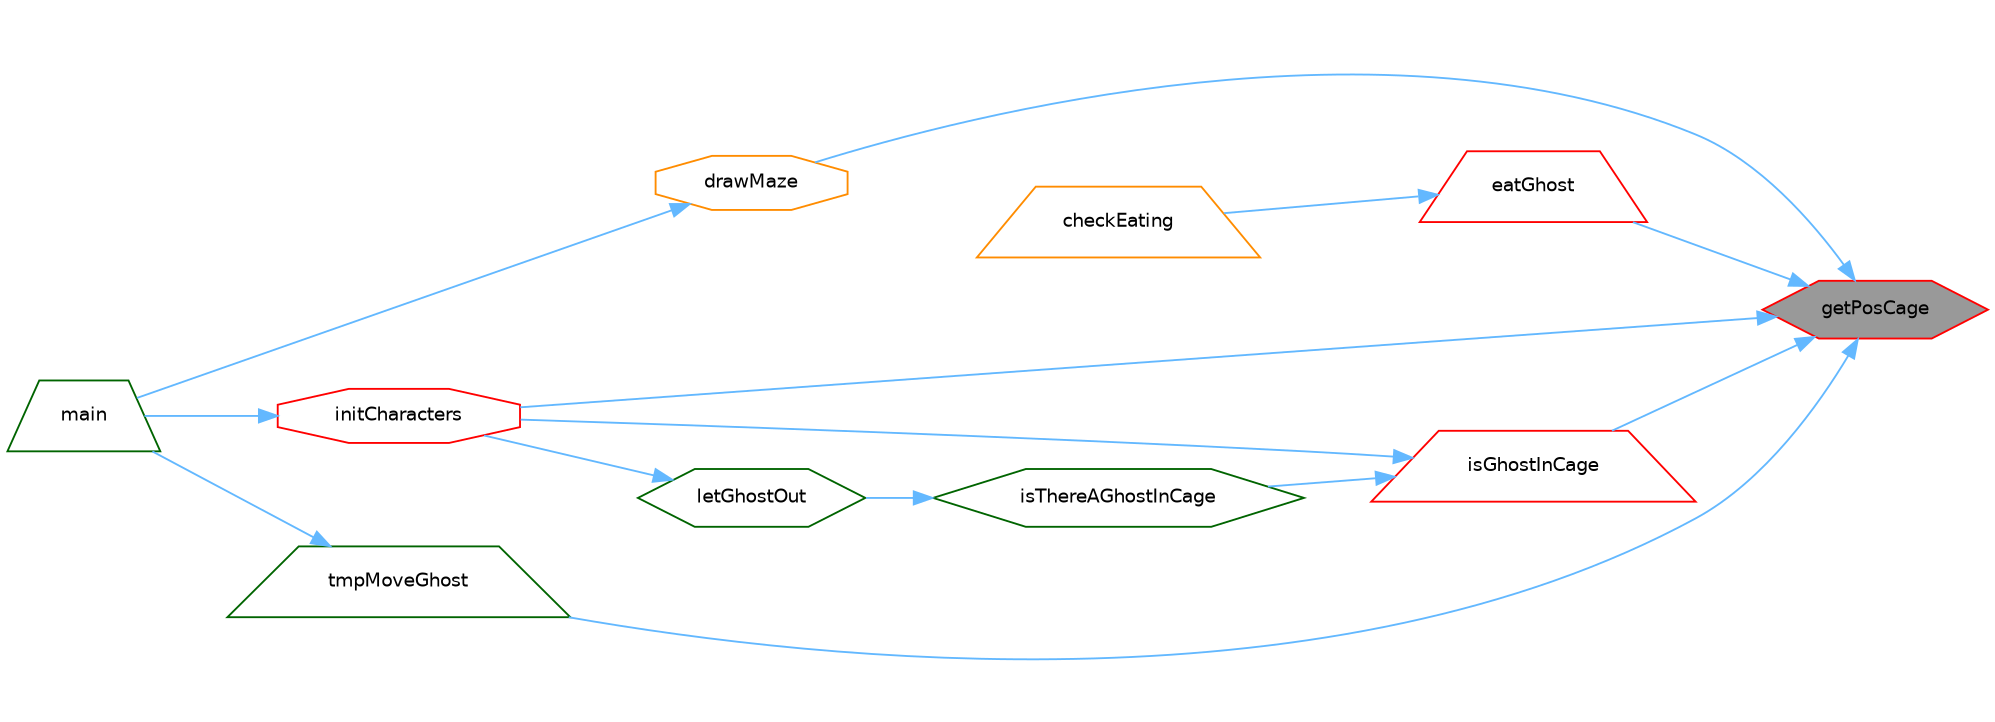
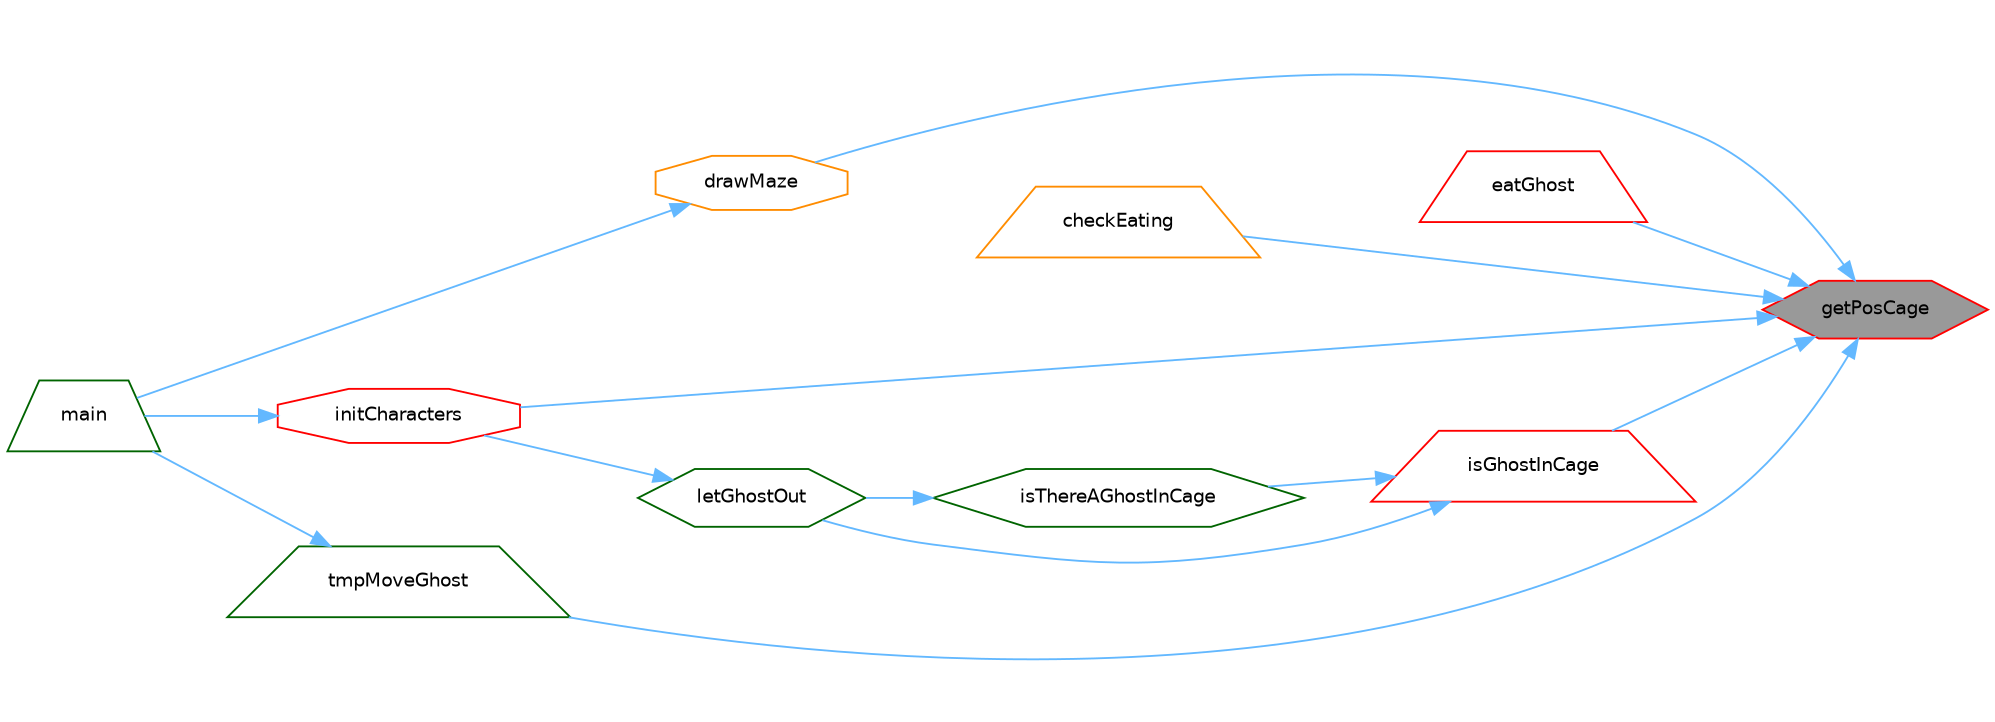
(1321, 205) -> (1503, 267)
(957, 435) -> (1129, 562)
